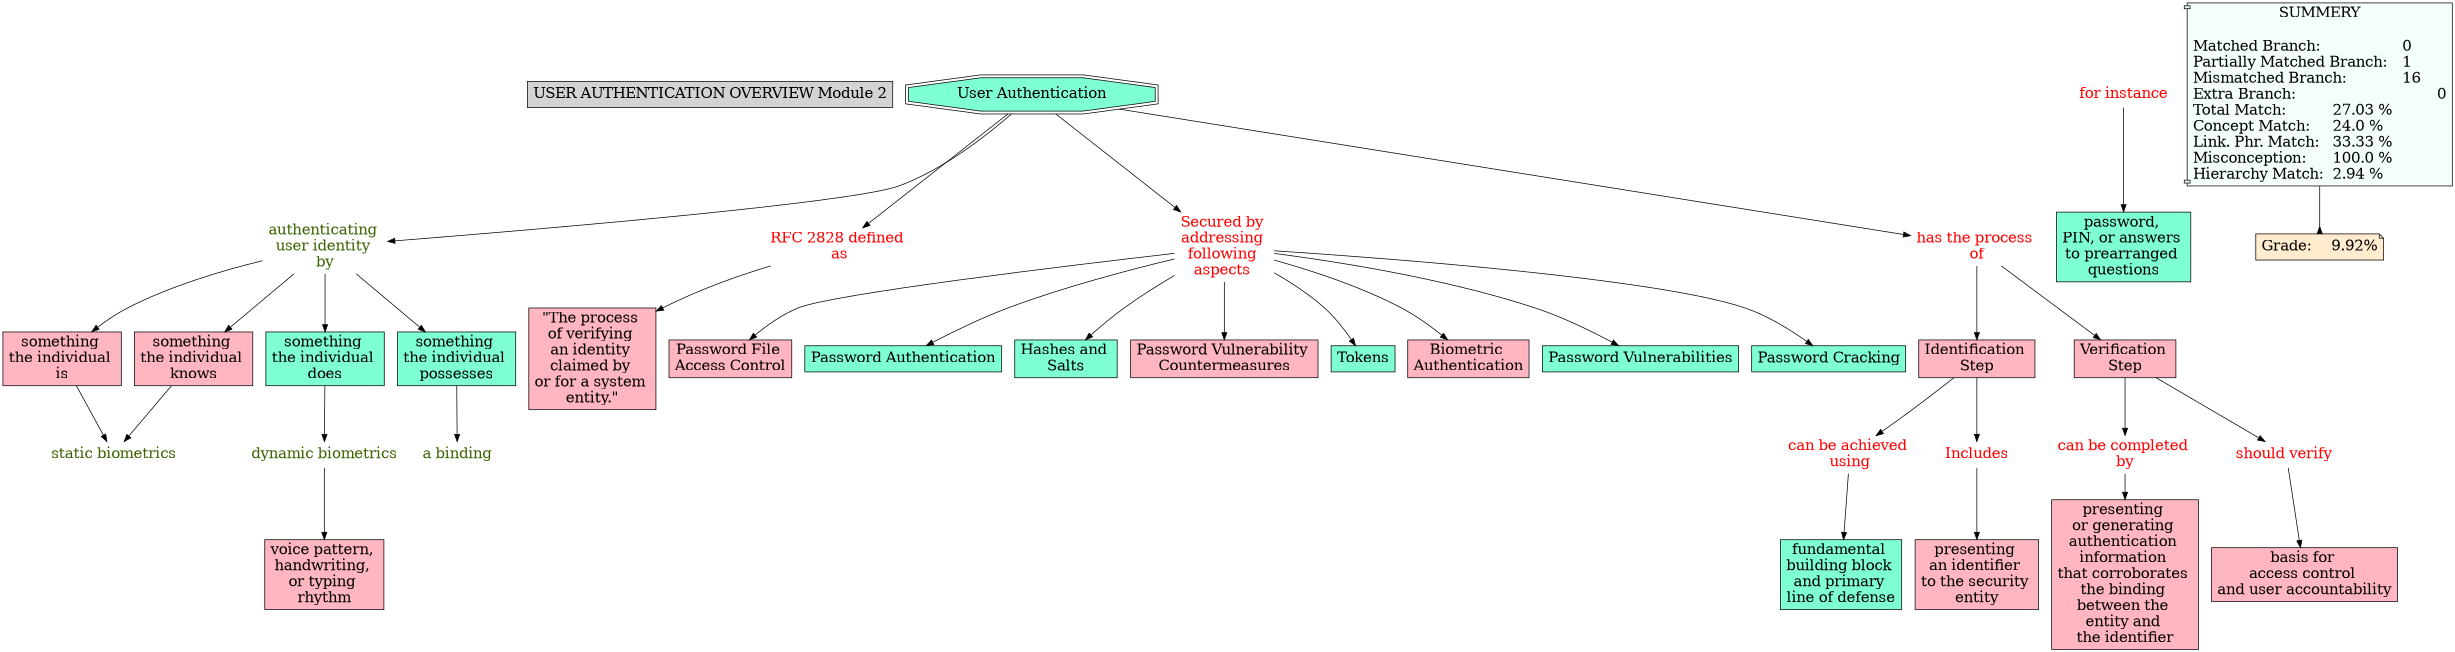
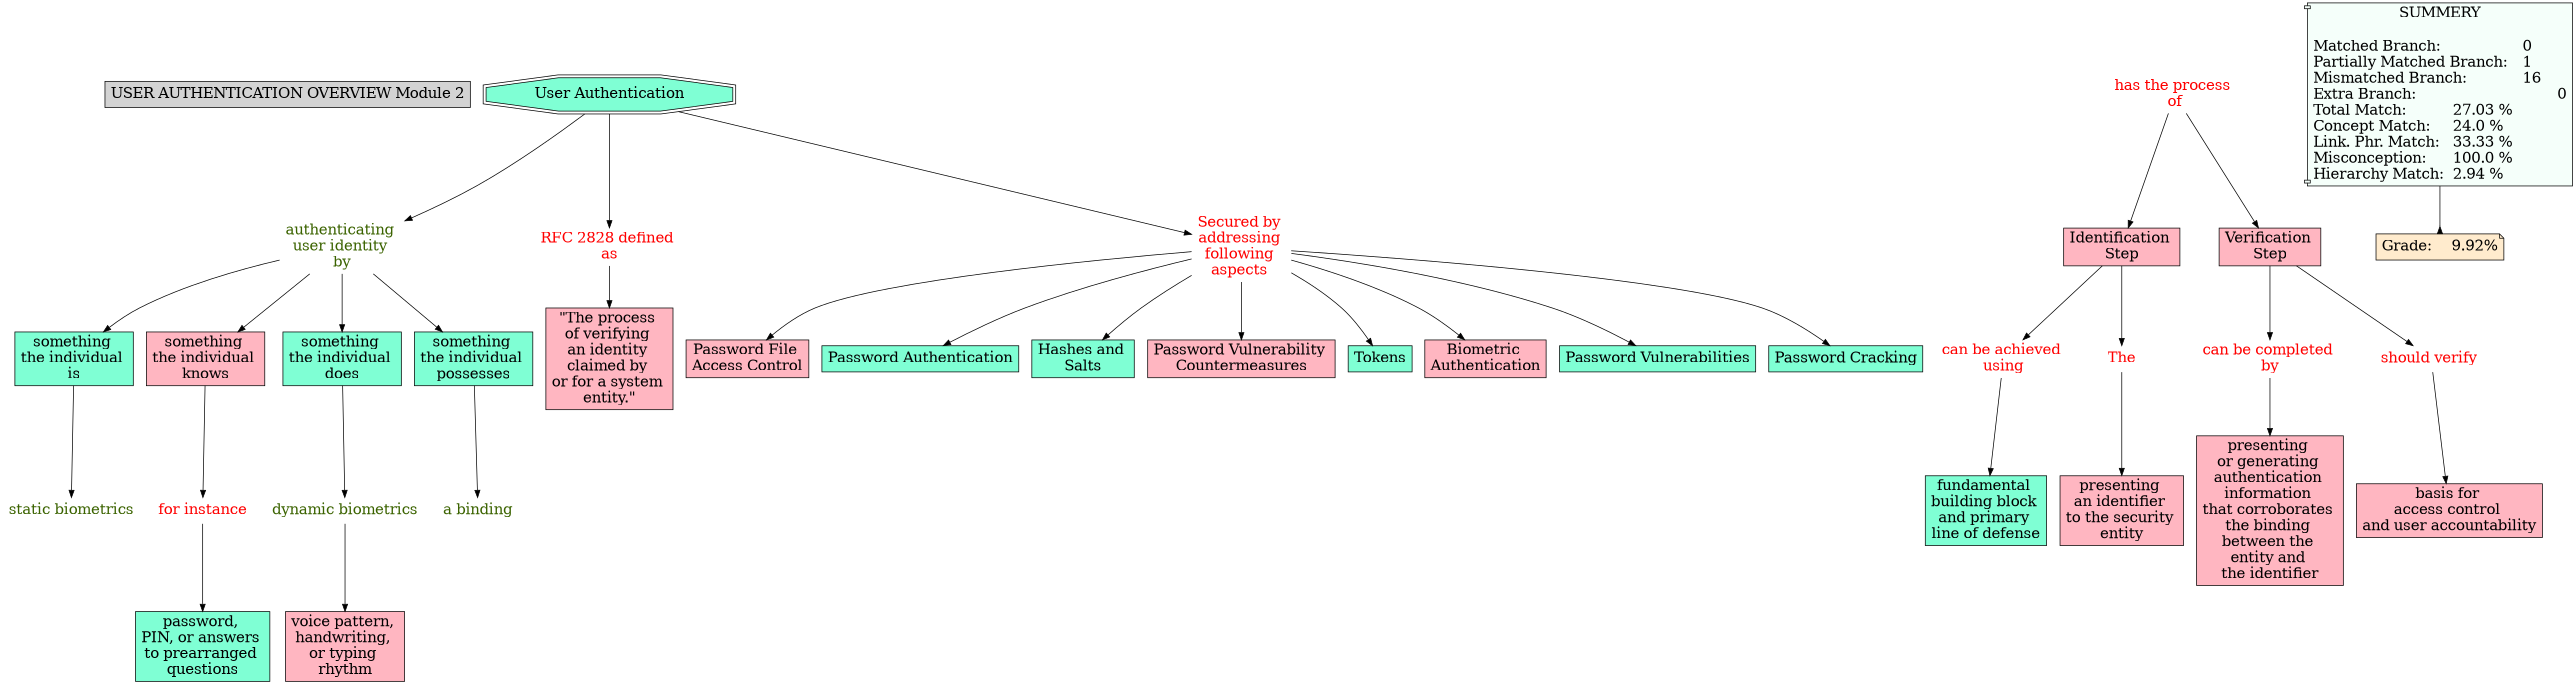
(1511, 172) -> none
(62, 359) -> (74, 359)
(150, 411) -> (204, 438)
(1977, 455) -> (2122, 359)
